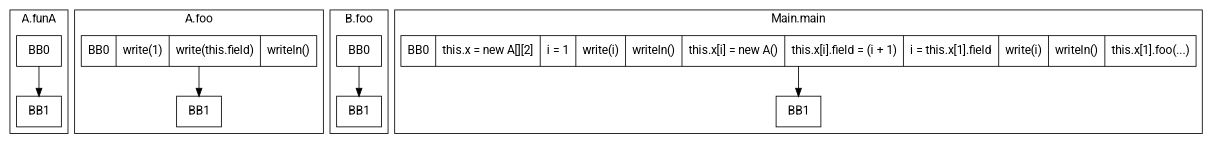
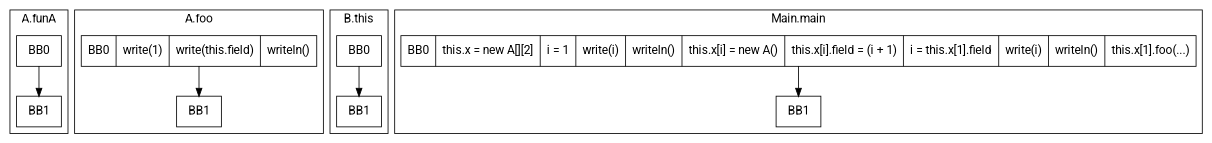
(359, 19) -> (359, 19)
